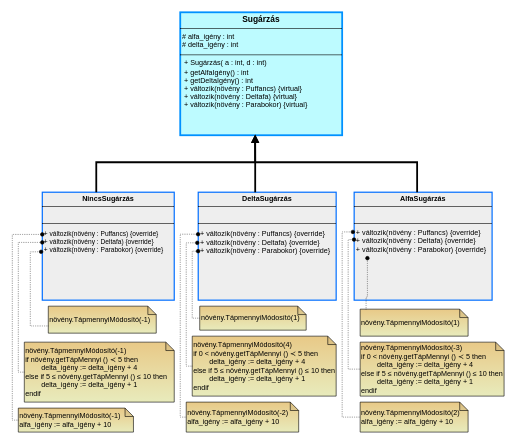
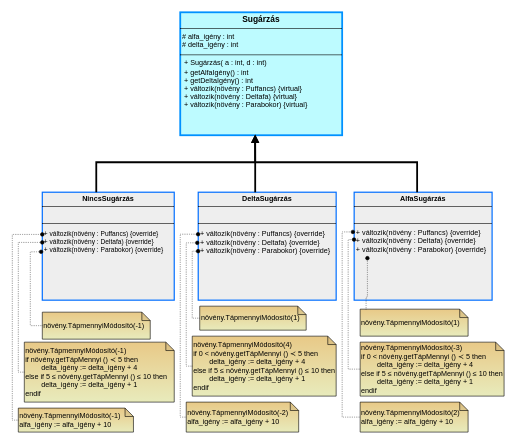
(102, 320) -> (96, 326)
